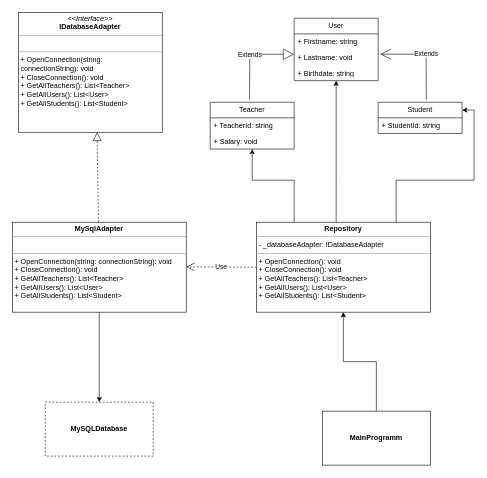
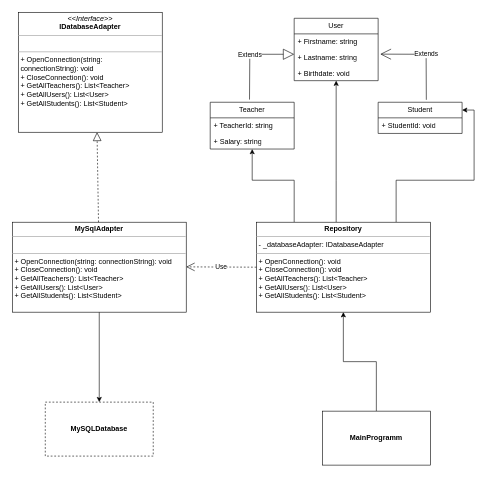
(326, 58) -> (330, 58)
(332, 74) -> (327, 74)
(416, 126) -> (412, 126)
(237, 142) -> (241, 142)
